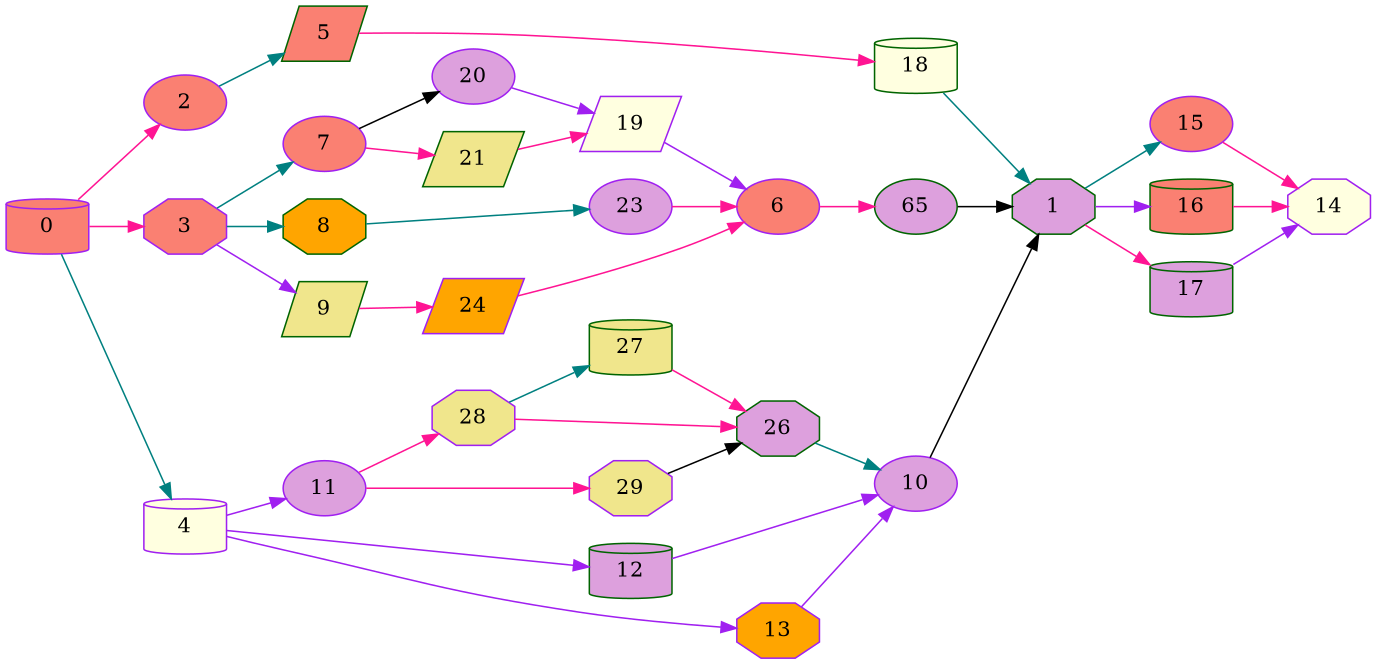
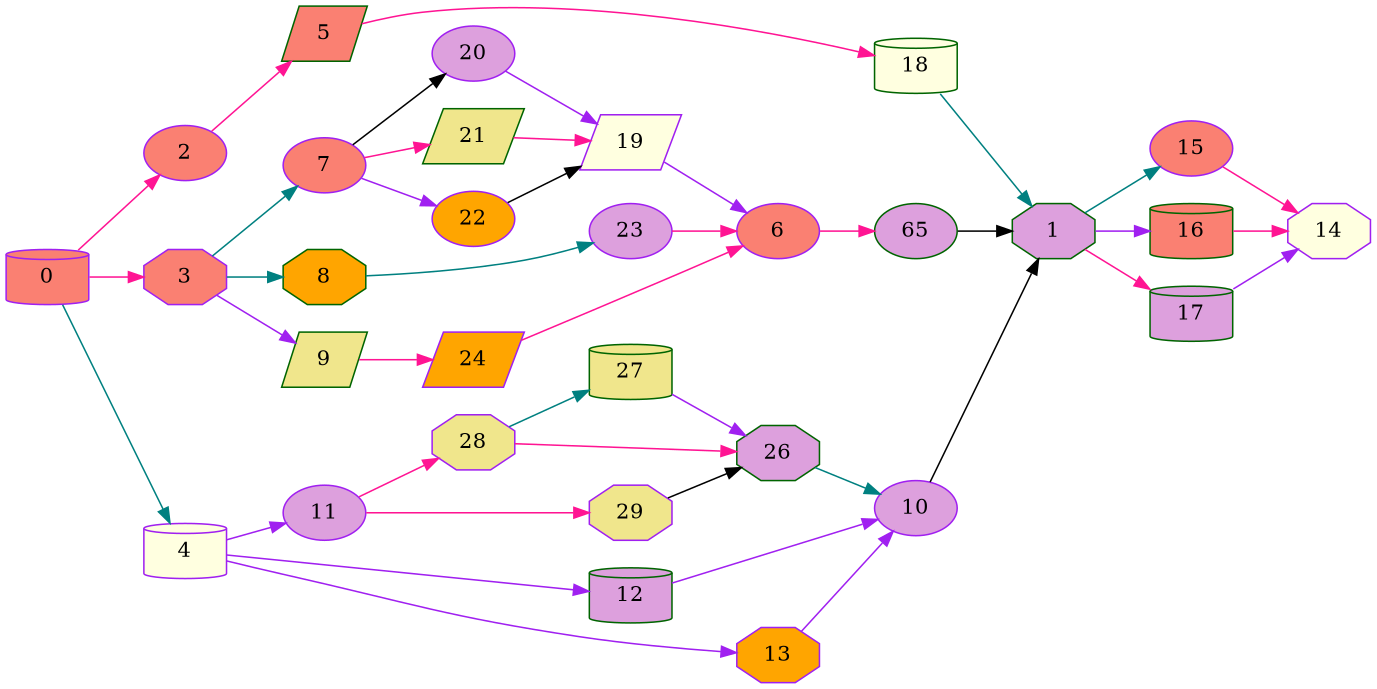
(245, 73) -> (246, 101)
none -> (473, 219)
(702, 387) -> (702, 411)
